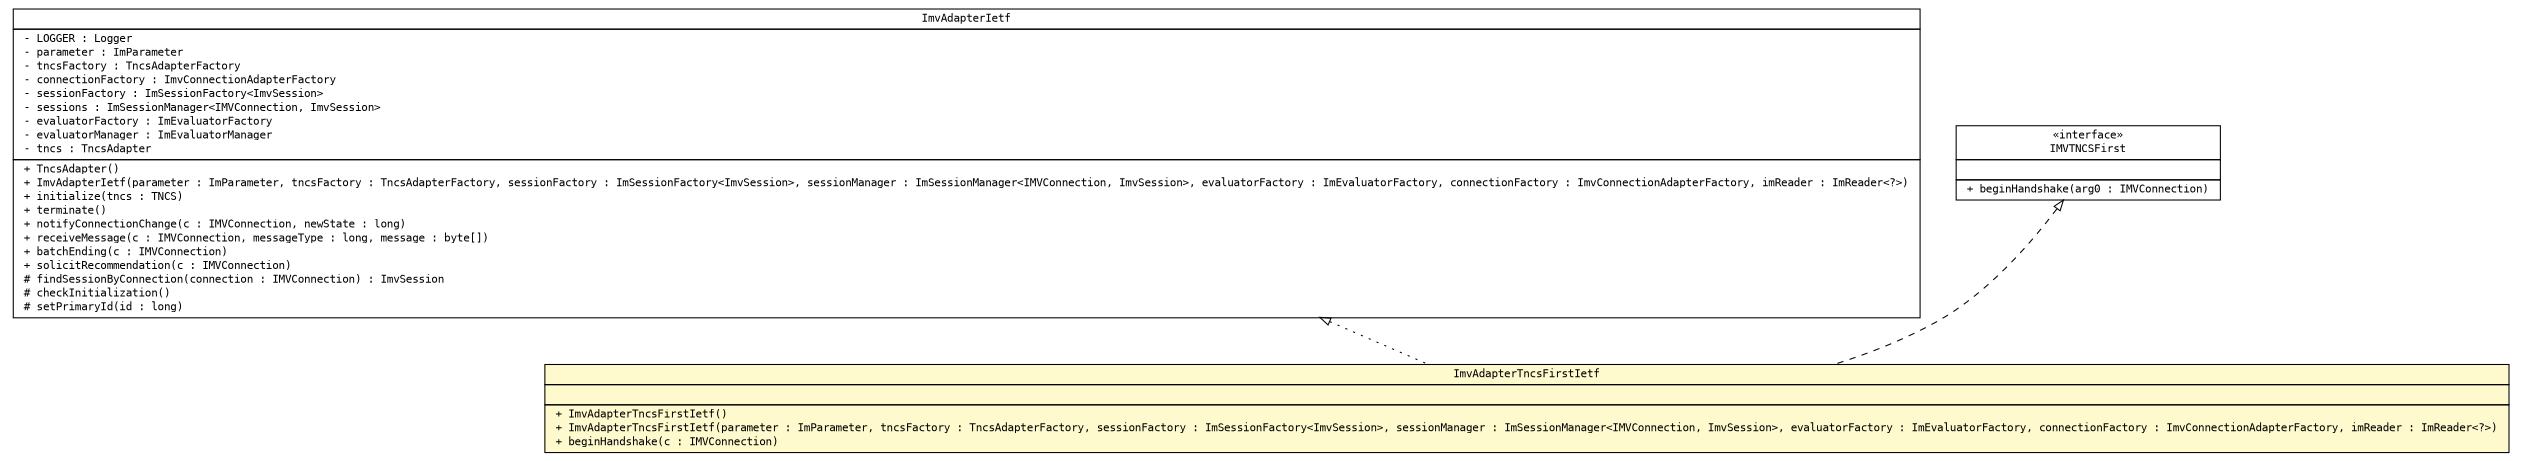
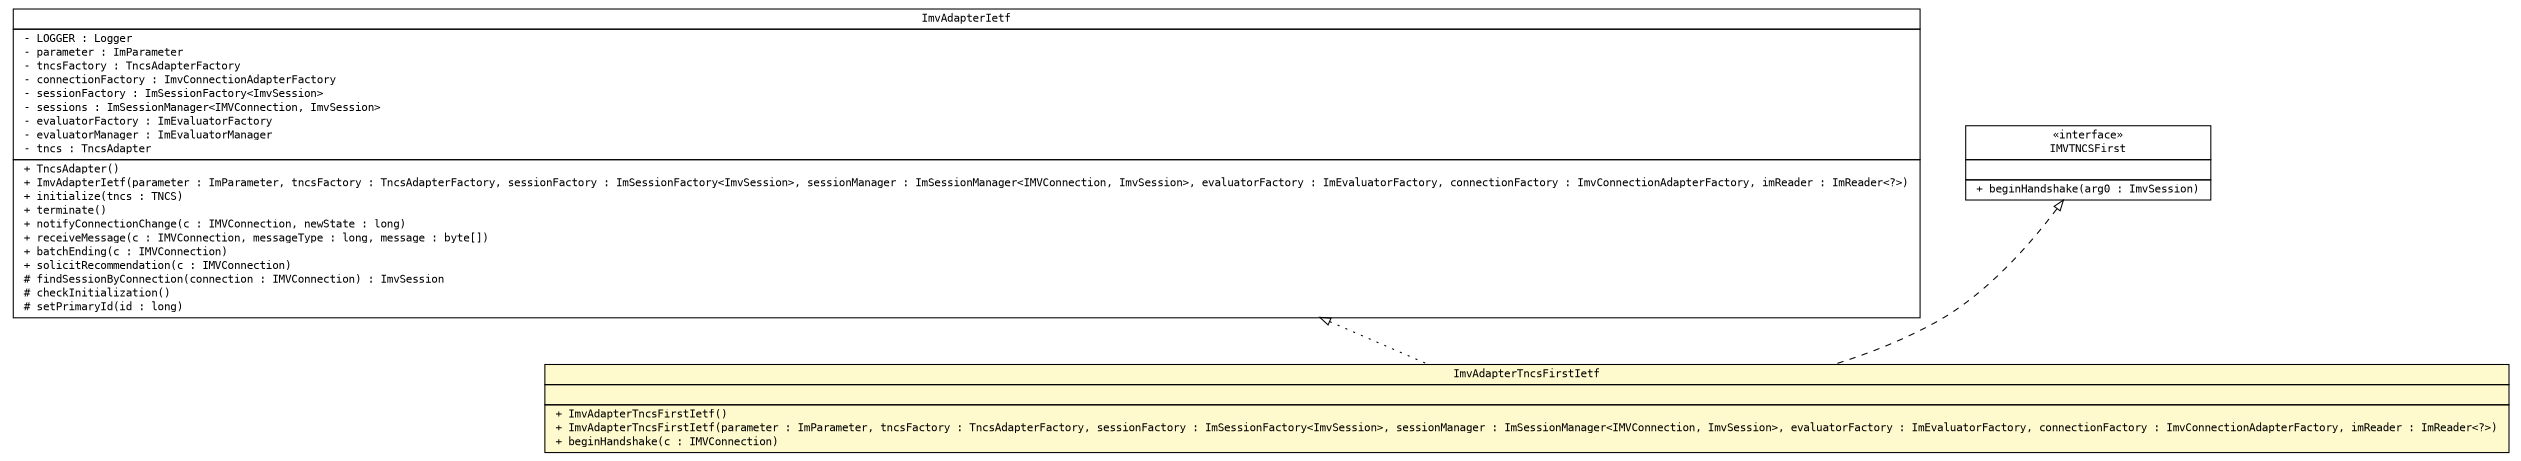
(2088, 189) -> (2088, 189)
